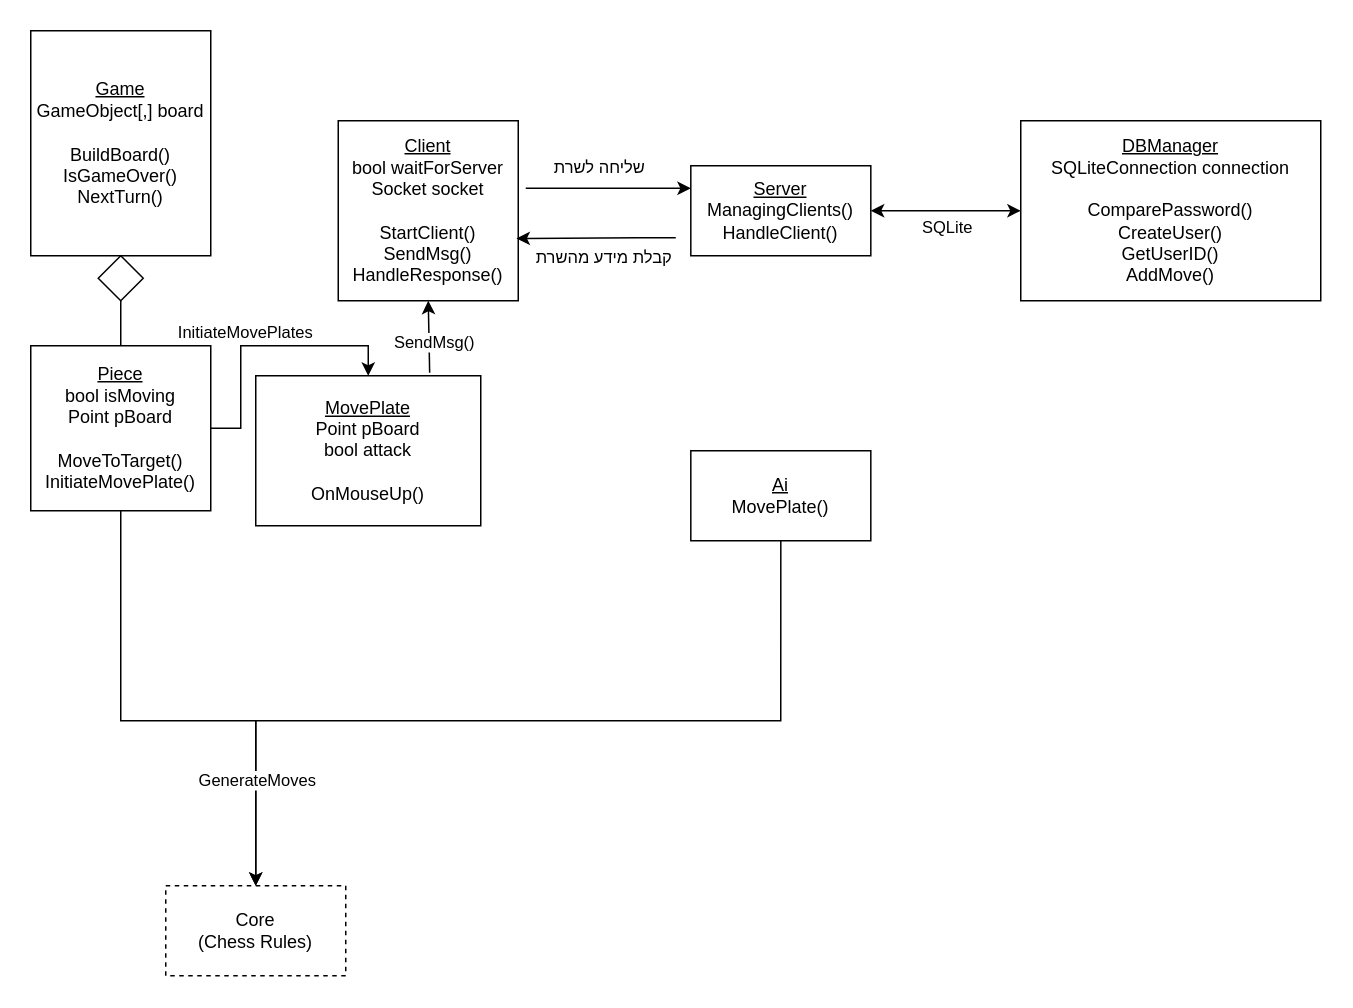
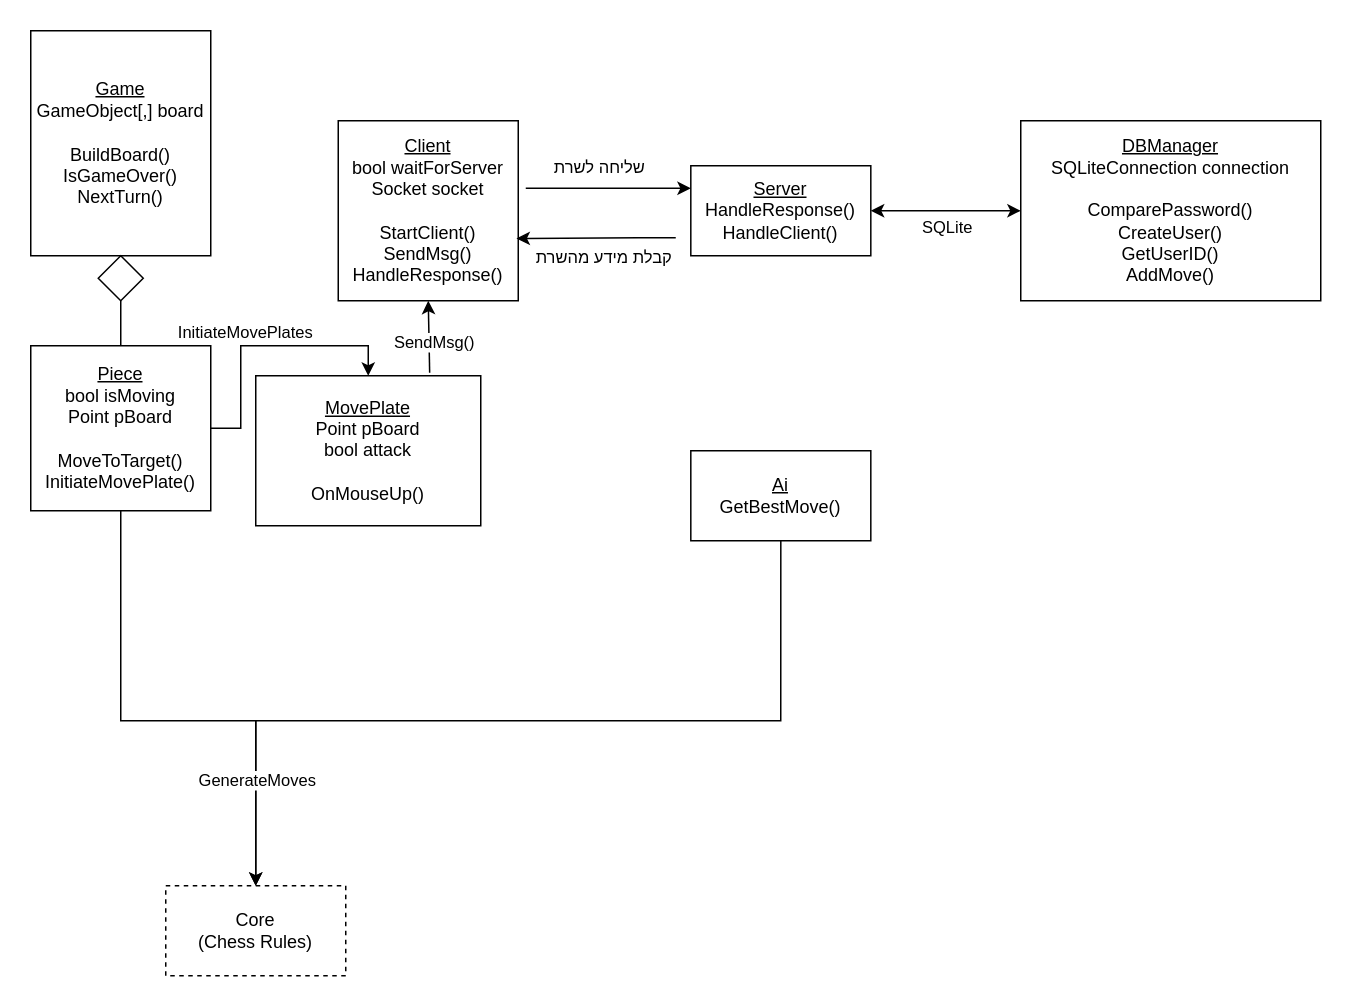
(781, 211) -> (781, 211)
(781, 496) -> (781, 496)
